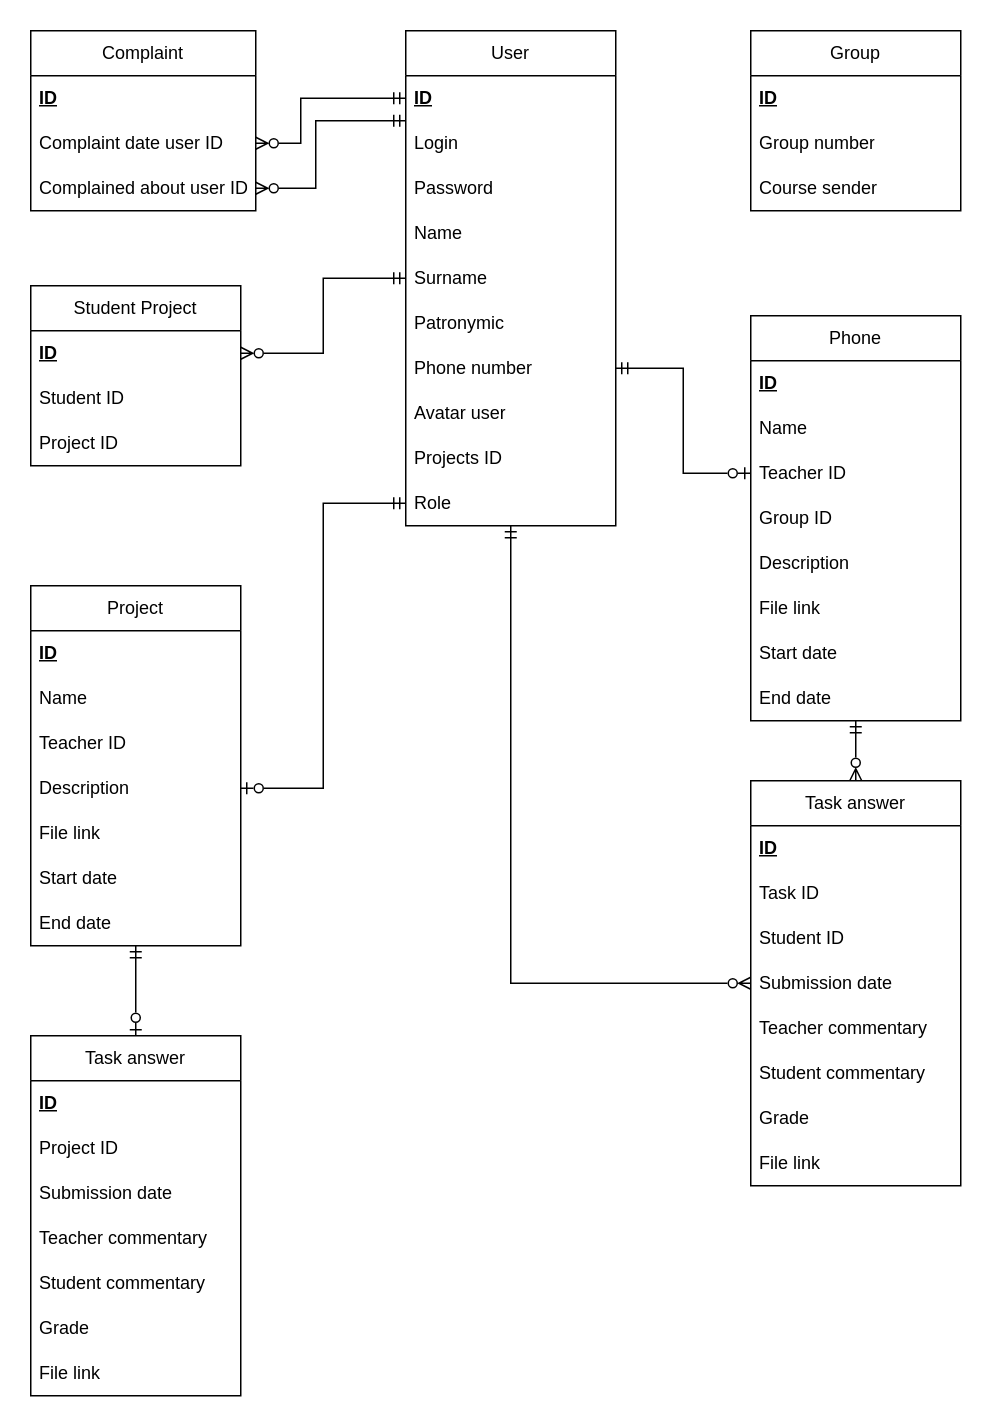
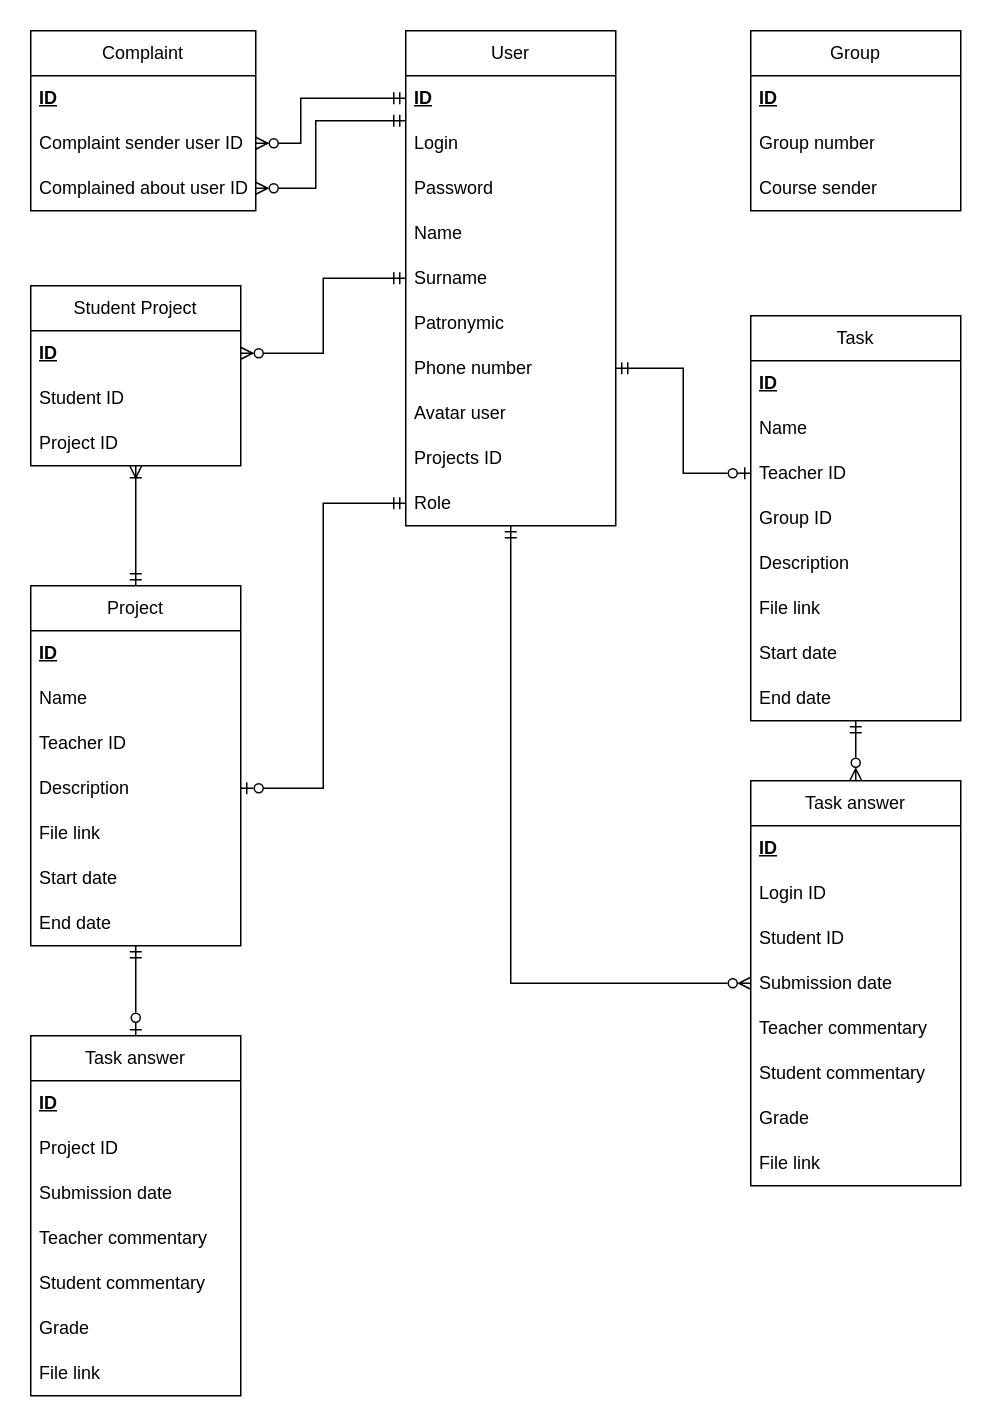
(139, 143) -> (145, 143)
(856, 338) -> (856, 338)
none -> (136, 527)
(793, 893) -> (795, 893)
